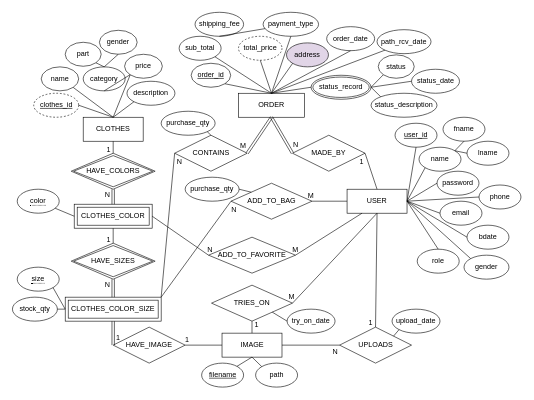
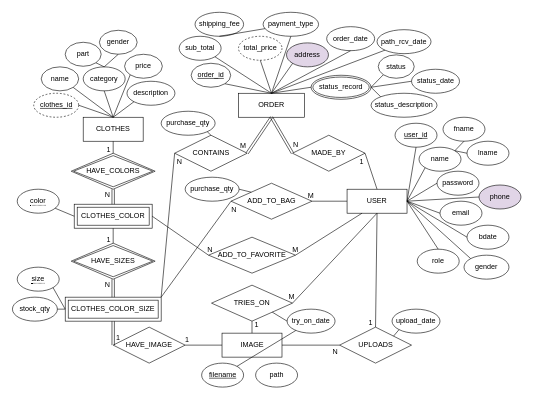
(115, 84) -> (108, 103)
(500, 197) -> (500, 197)
(257, 362) -> (274, 344)
